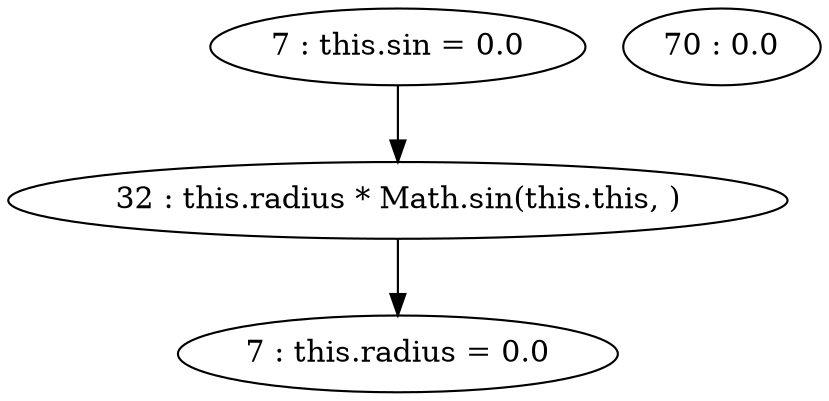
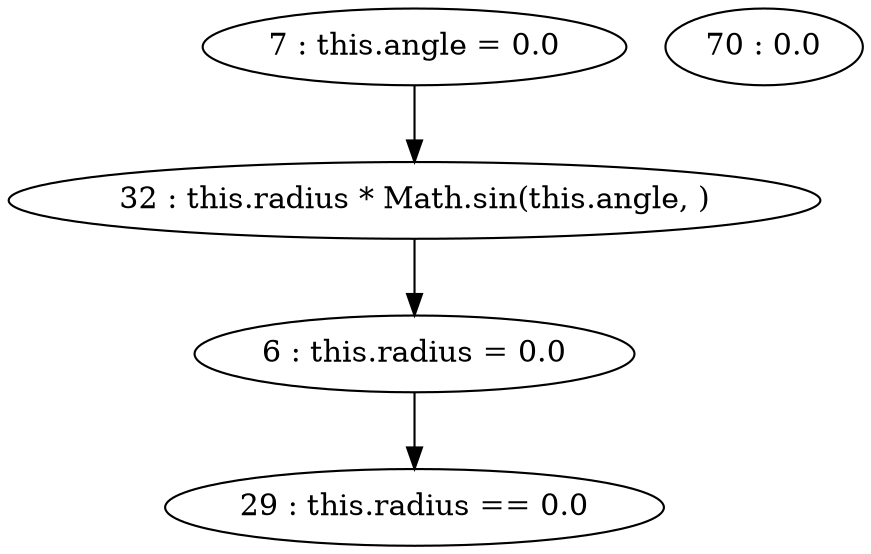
(398, 47) -> (415, 47)
(398, 200) -> (415, 200)
(398, 354) -> (415, 354)
none -> (415, 507)
